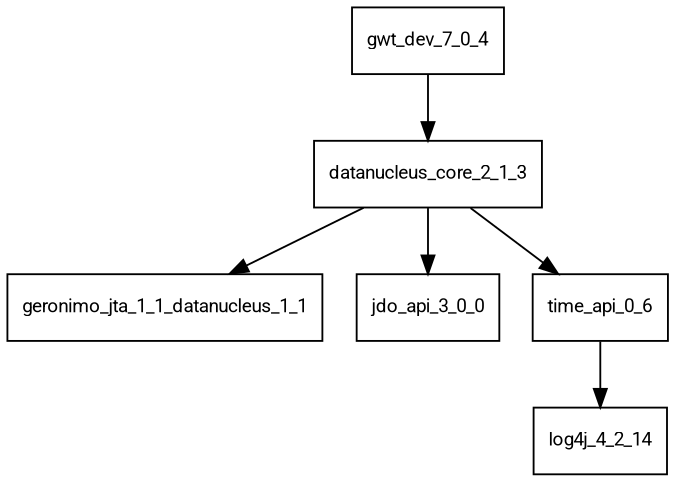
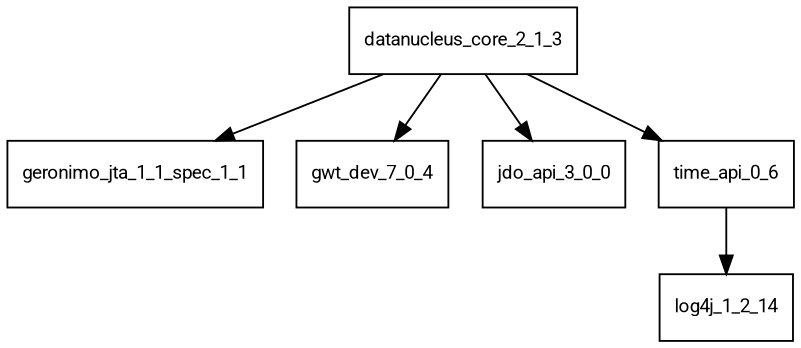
(428, 98) -> (423, 100)
(165, 308) -> (135, 174)
(600, 441) -> (726, 308)
